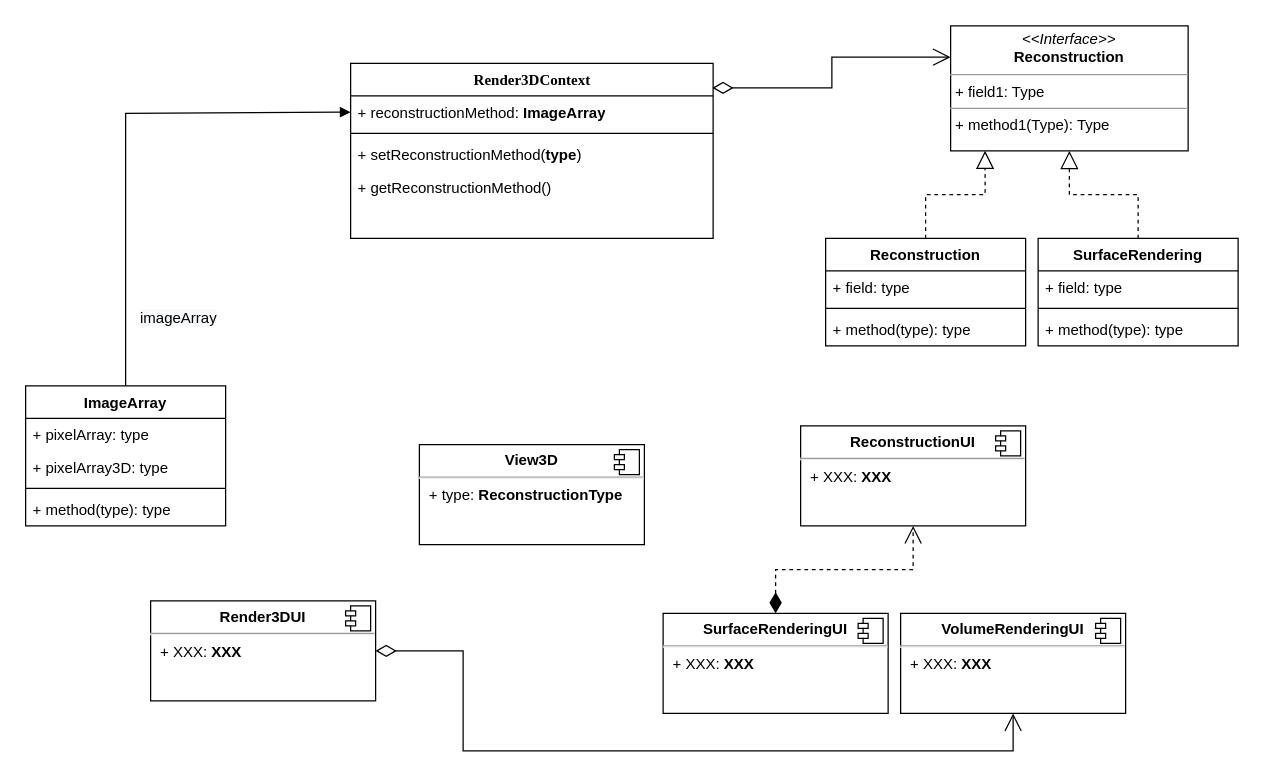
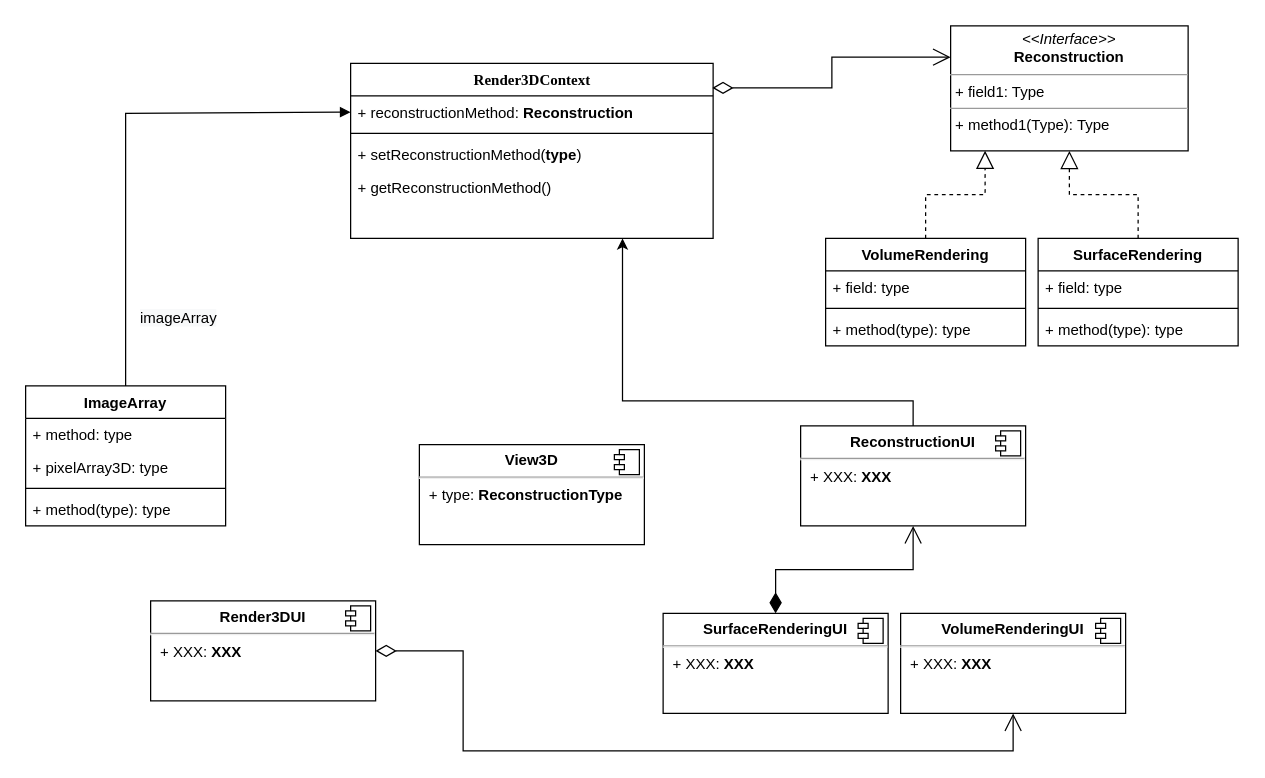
(495, 113) -> (510, 113)
(925, 255) -> (925, 255)
none -> (704, 401)
(98, 435) -> (85, 435)
(854, 569) -> (854, 569)
